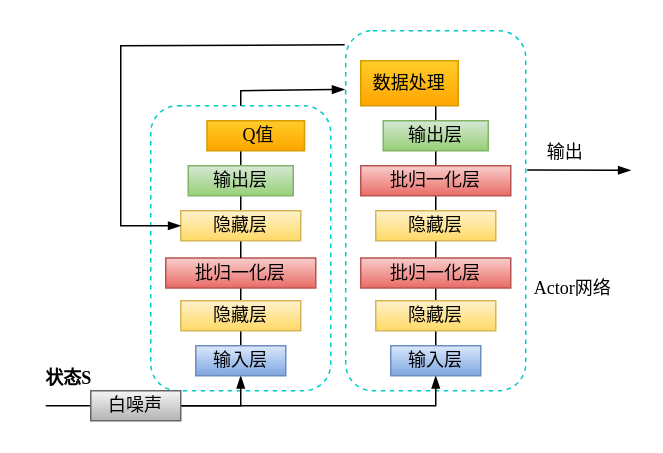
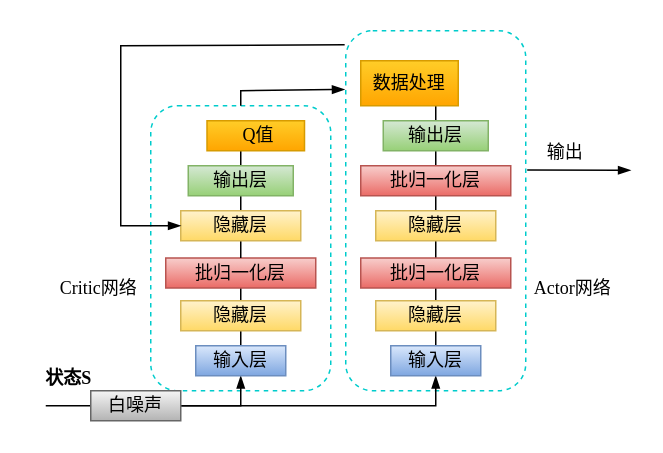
none -> (98, 289)
